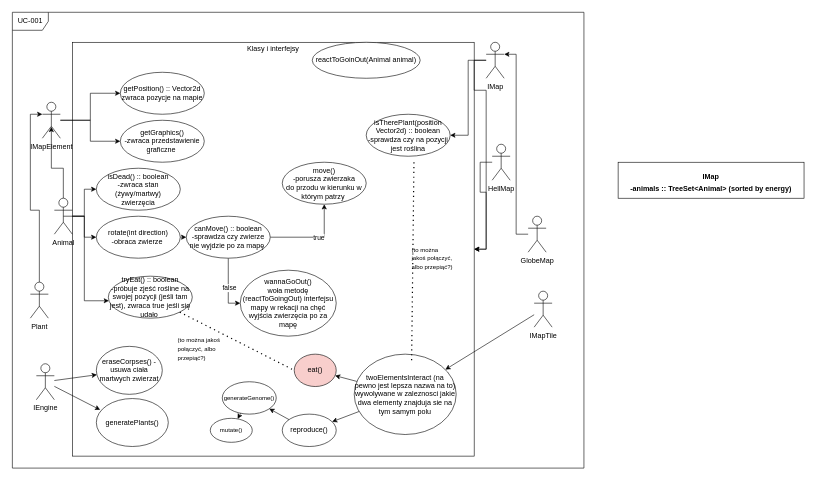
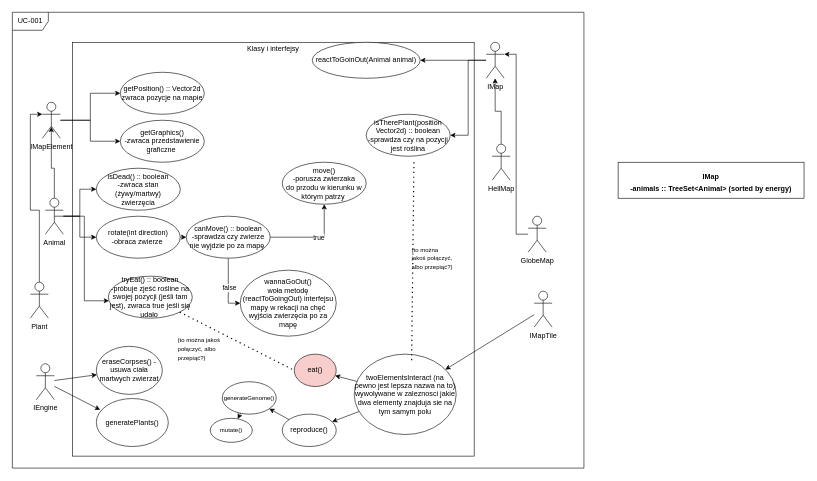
(486, 133) -> (425, 60)
(480, 173) -> (501, 111)
(63, 216) -> (54, 216)
